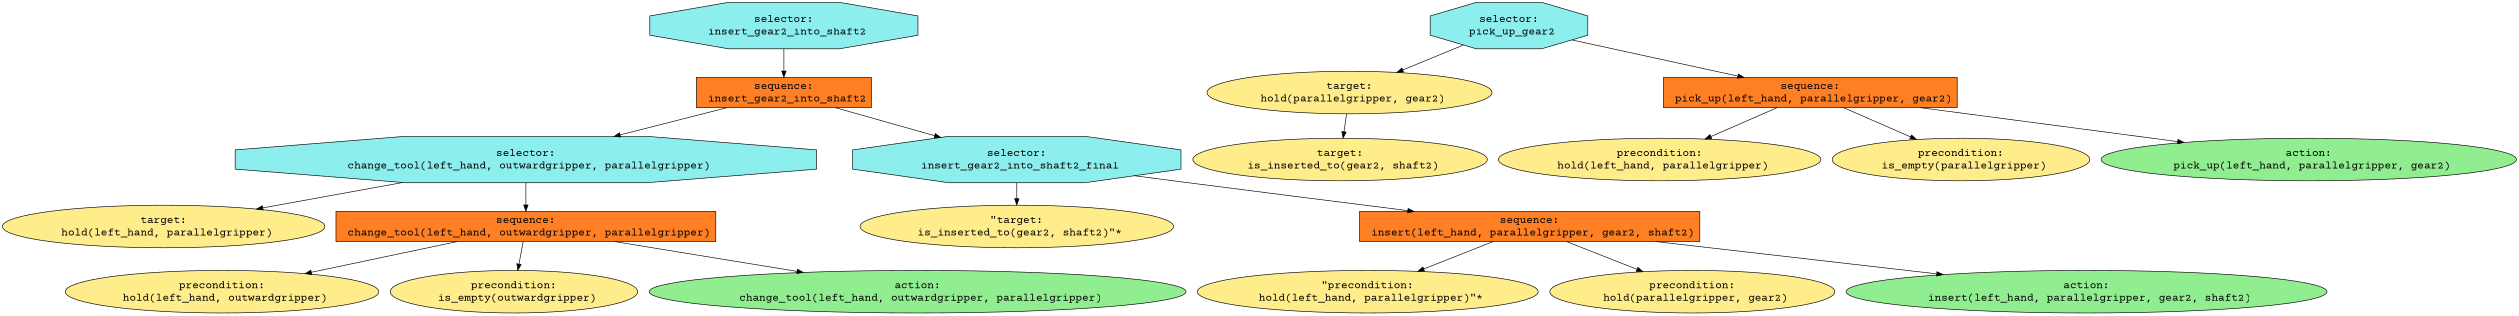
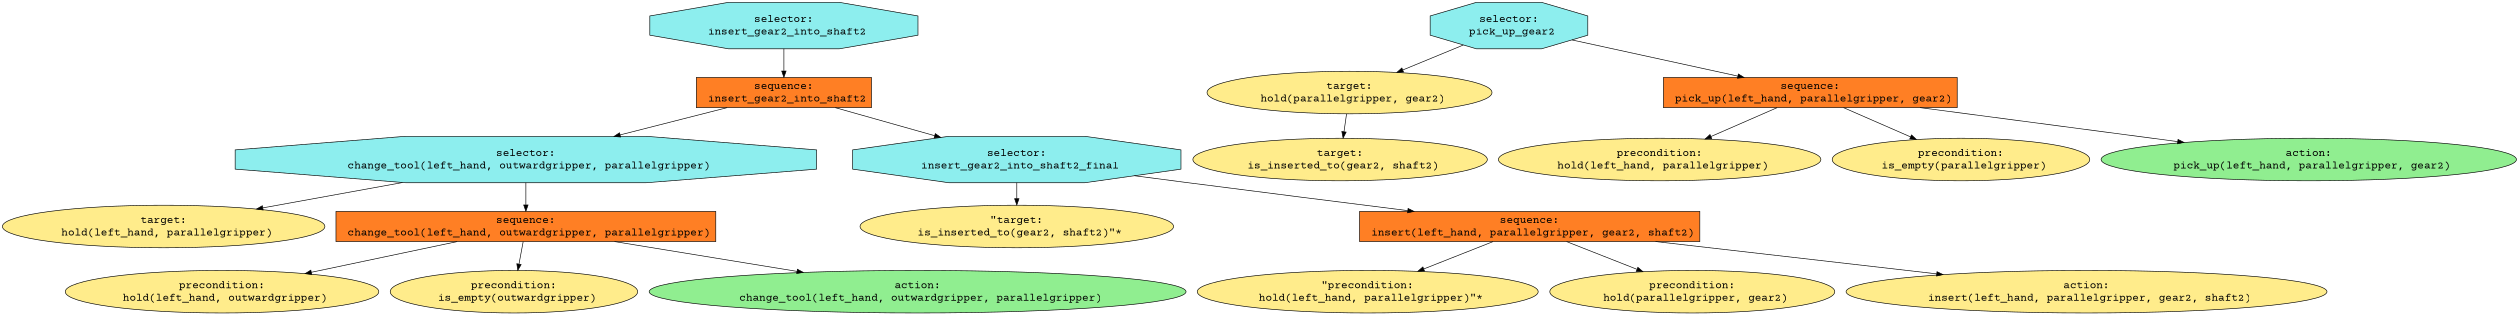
(2087, 292) -> (2087, 292)
